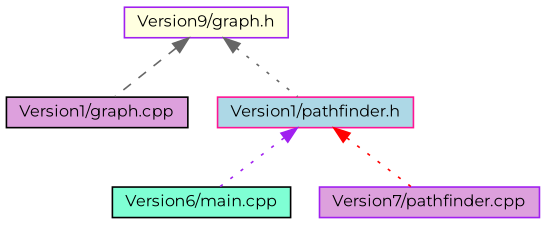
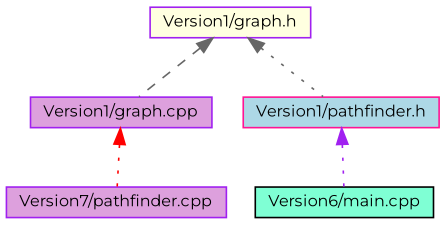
(206, 22) -> (230, 22)
(97, 112) -> (121, 112)
(379, 162) -> (118, 166)
